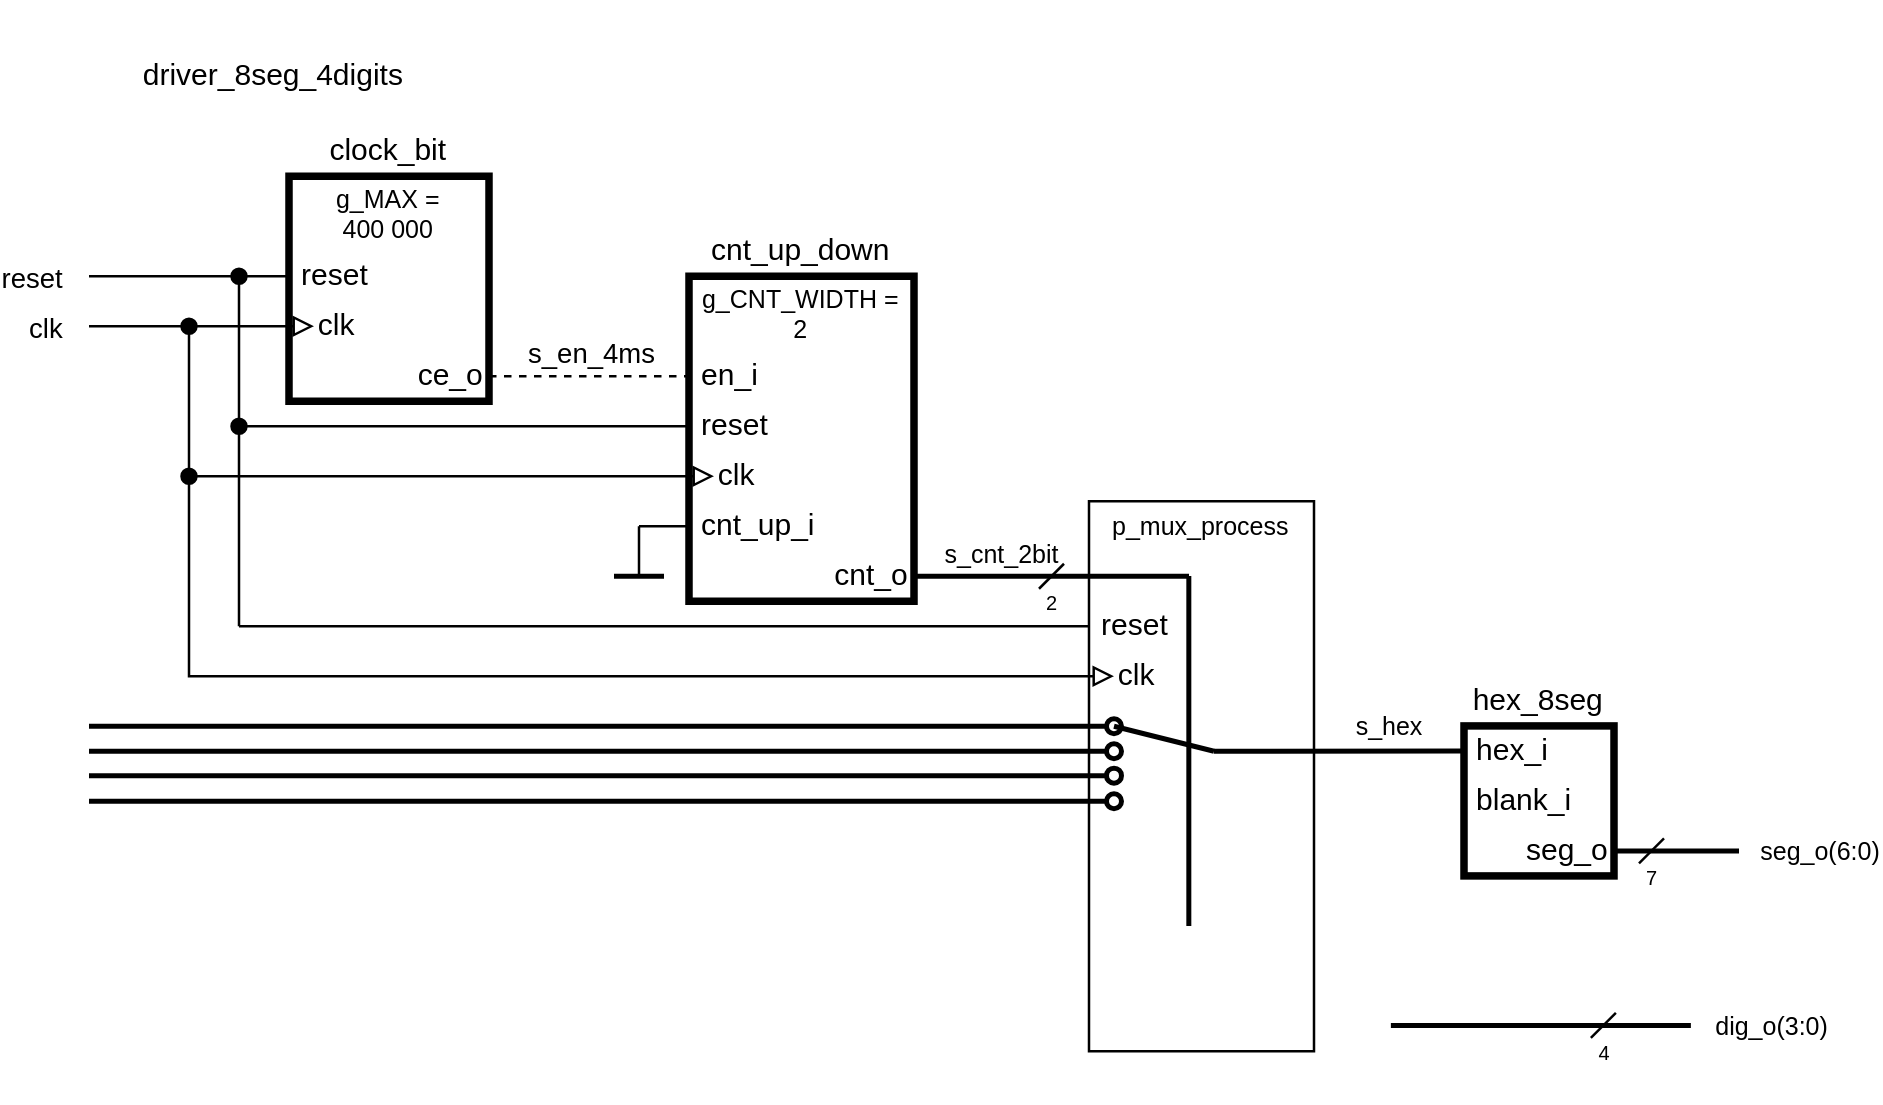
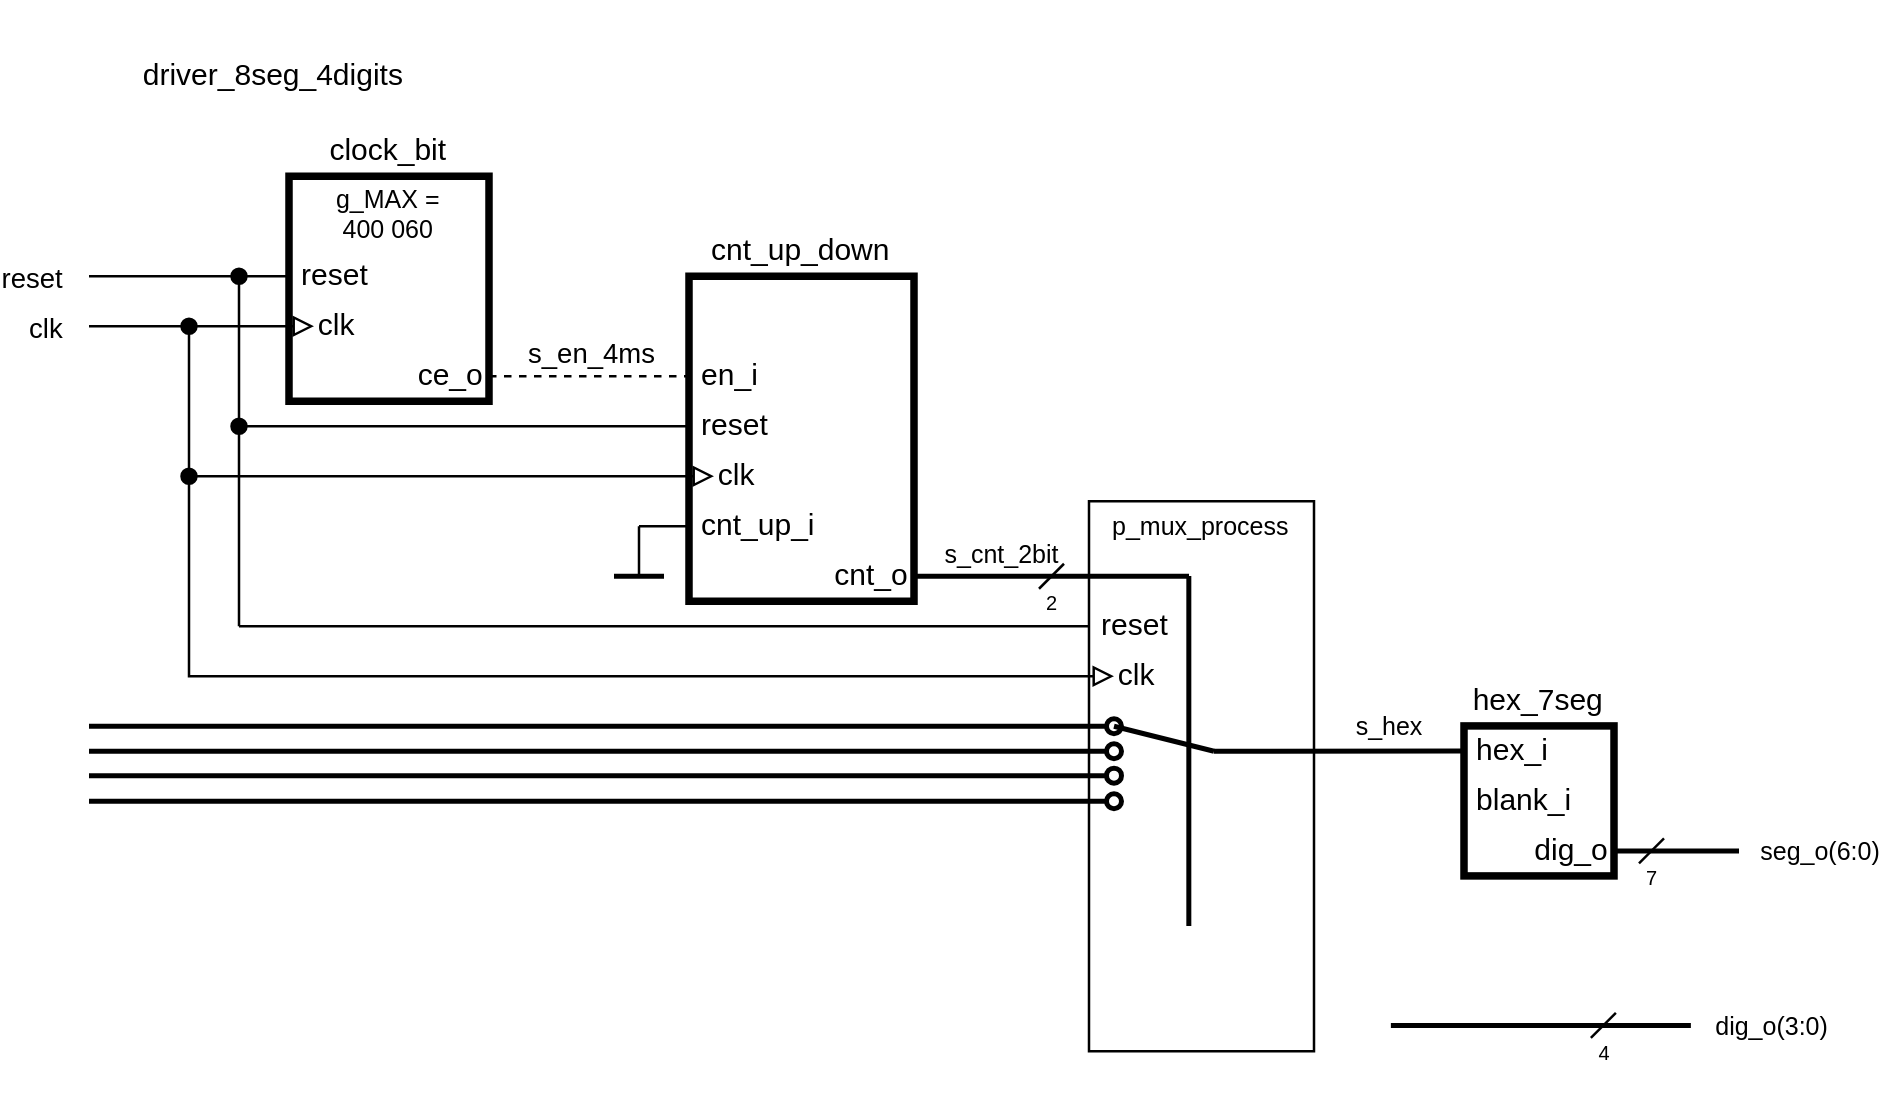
(389, 214) -> (389, 214)
(801, 314) -> none
(1539, 701) -> (1539, 701)
(1567, 851) -> (1571, 851)
